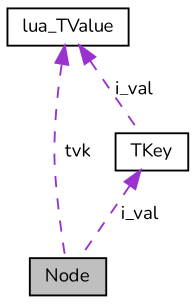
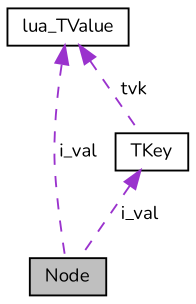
(132, 89) -> (132, 89)
(76, 152) -> (76, 152)
